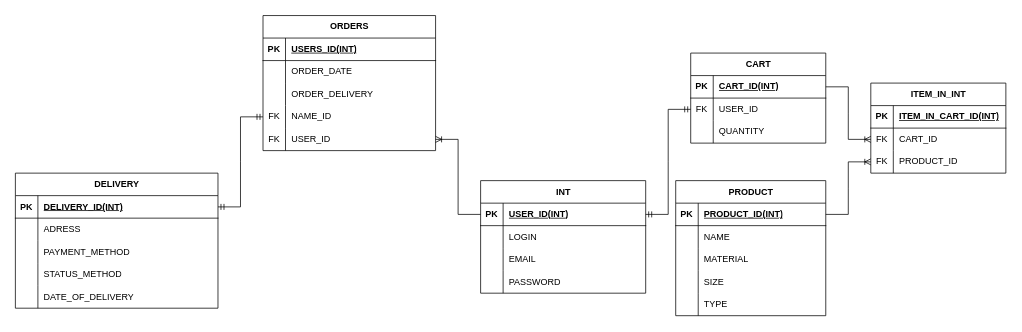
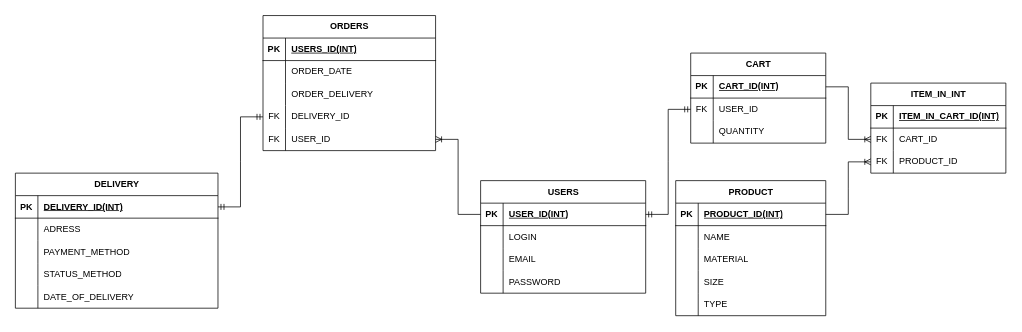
(309, 117) -> (319, 117)
(563, 192) -> (563, 192)
